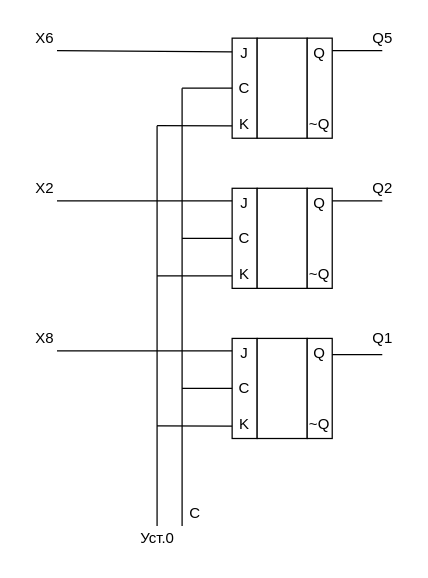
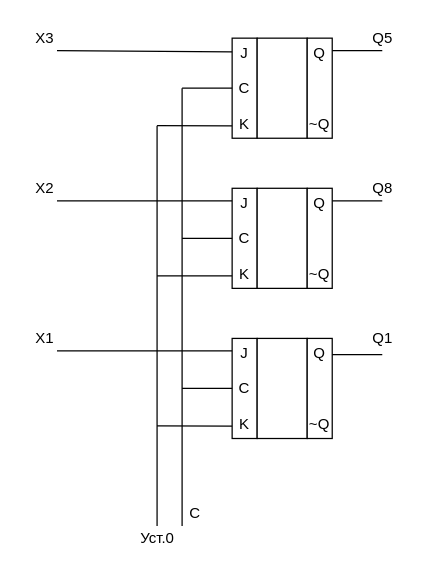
(45, 38) -> (45, 38)
(383, 188) -> (383, 188)
(45, 338) -> (45, 338)
